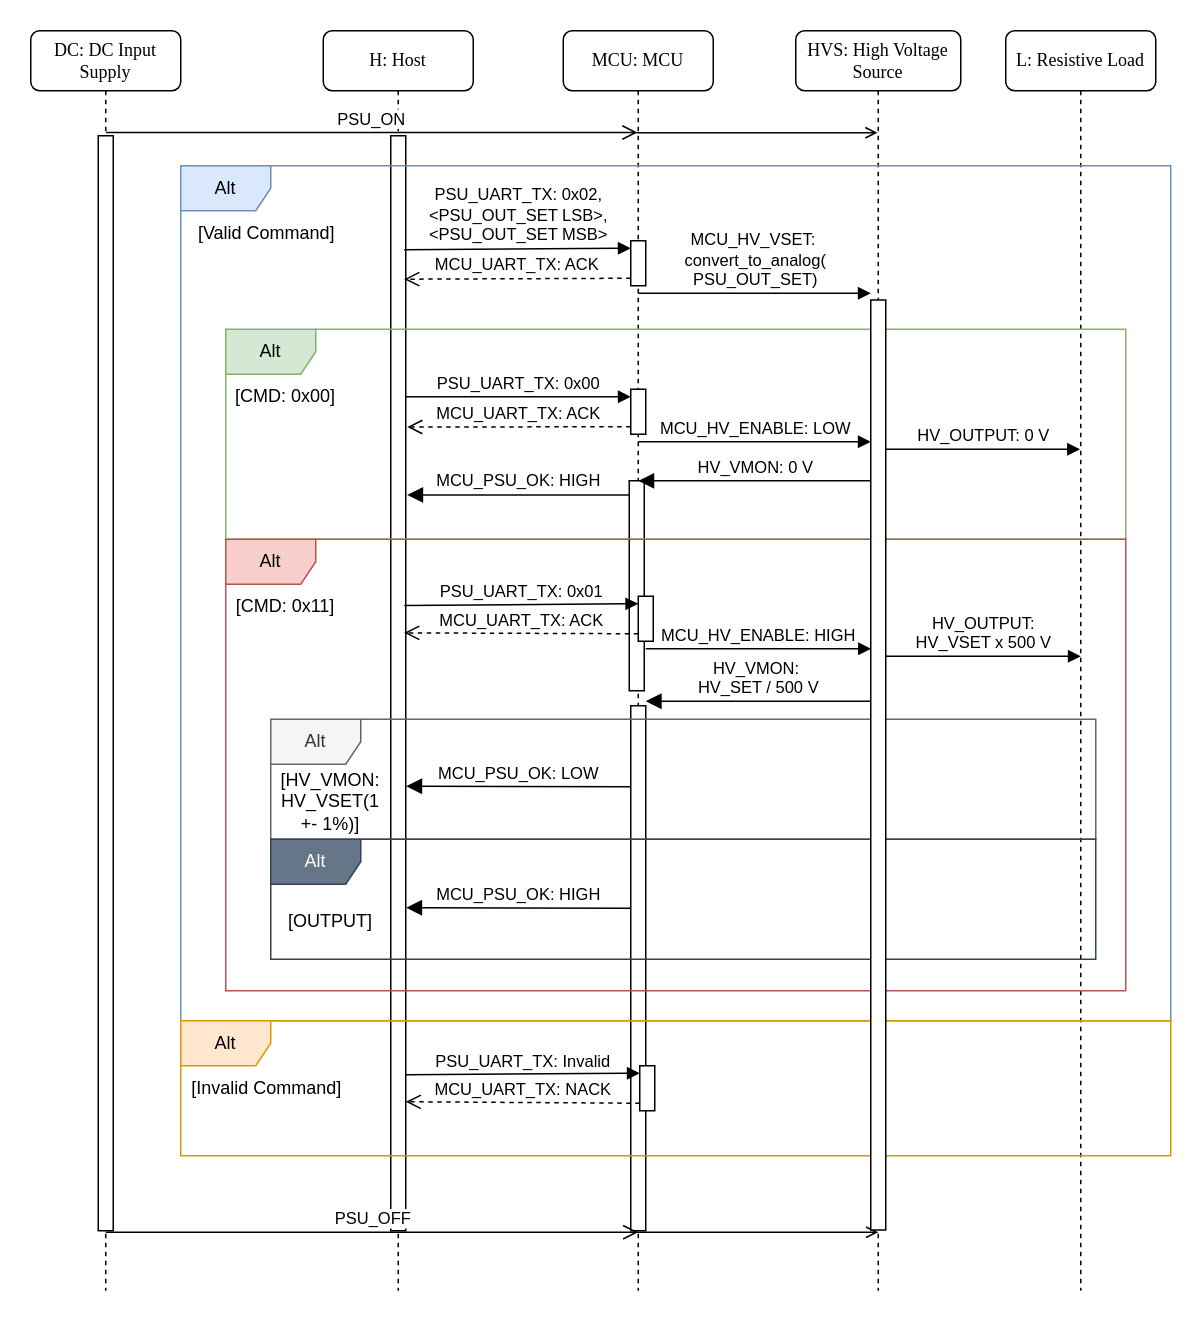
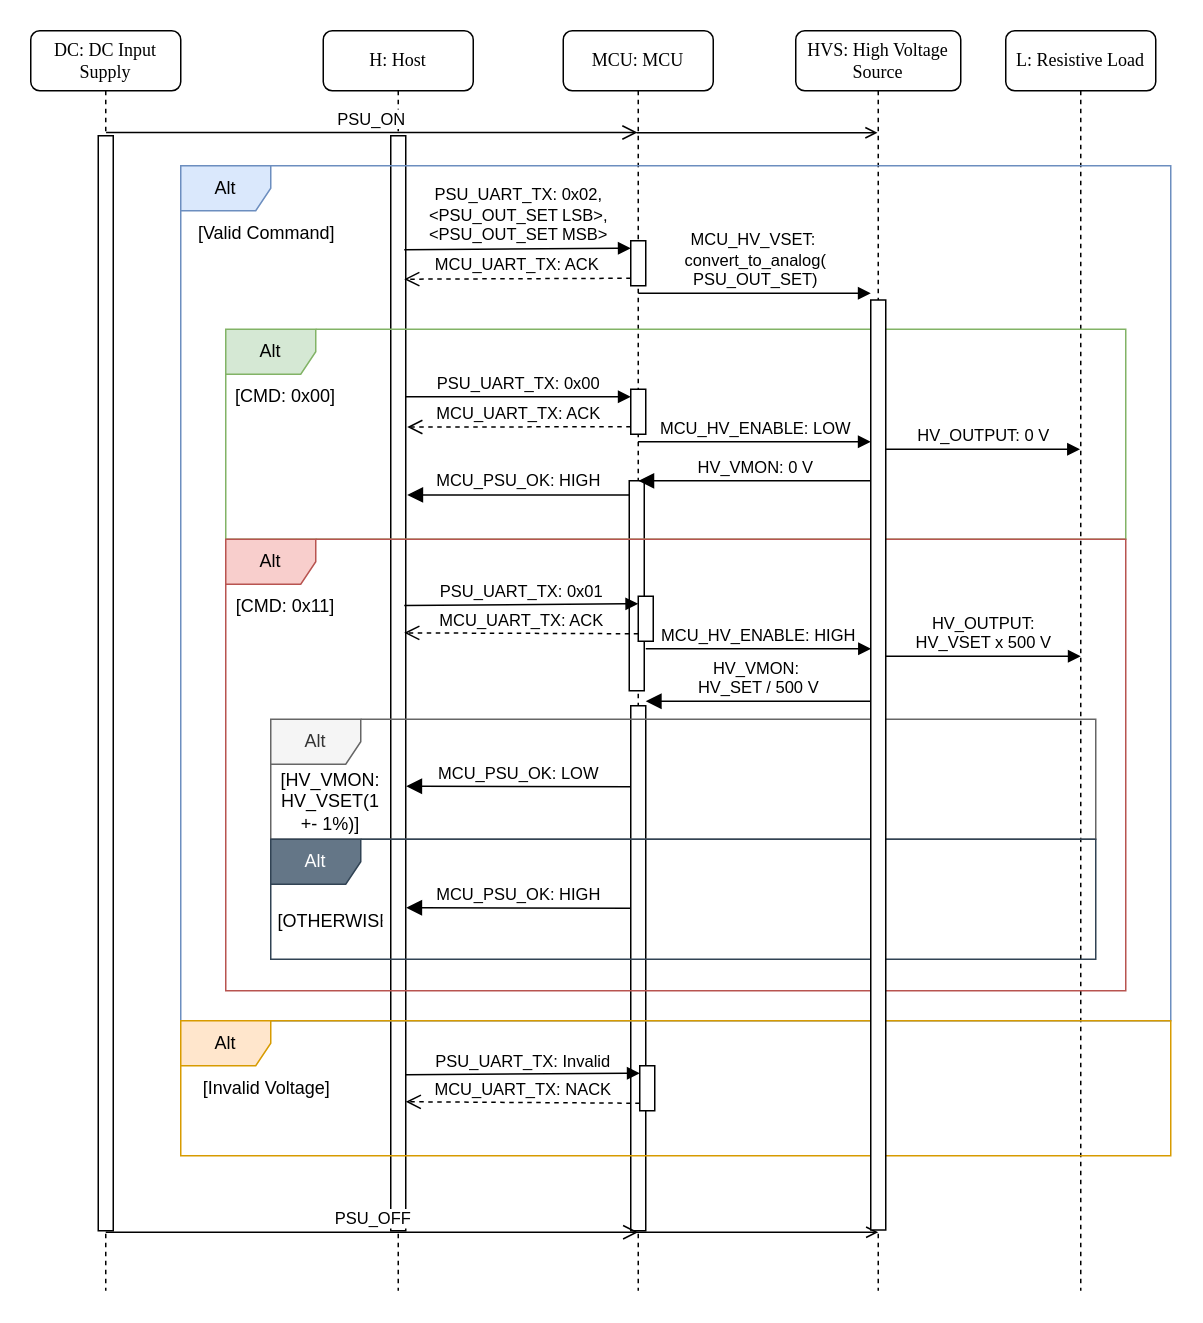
(331, 922) -> (331, 922)
(267, 1088) -> (267, 1088)
